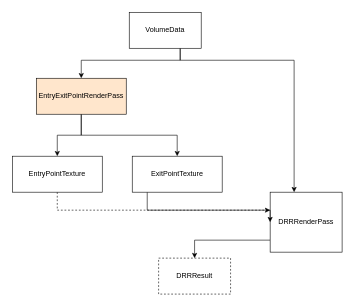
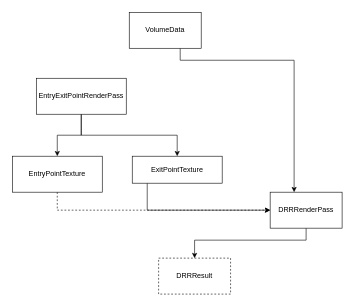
(81, 60) -> none
(81, 96) -> (81, 96)
(177, 174) -> (177, 170)
(306, 222) -> (306, 210)
